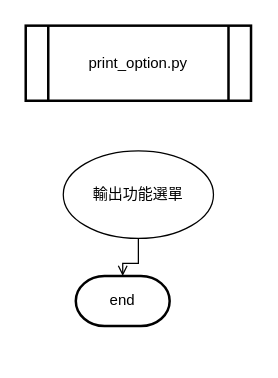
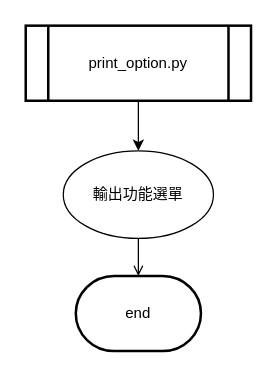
none -> (138, 122)
(123, 301) -> (138, 313)
